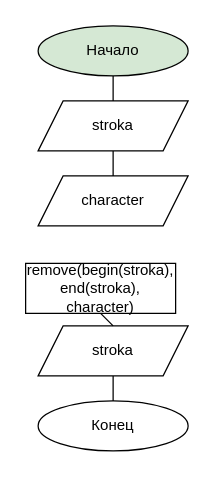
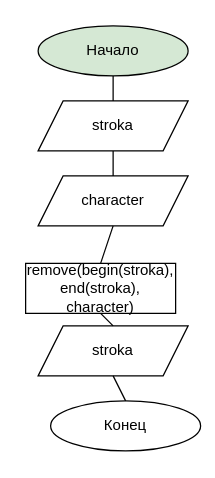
none -> (107, 245)
(113, 426) -> (126, 426)
